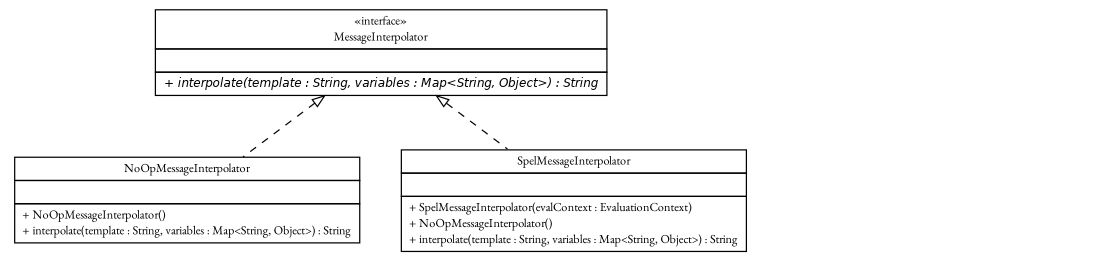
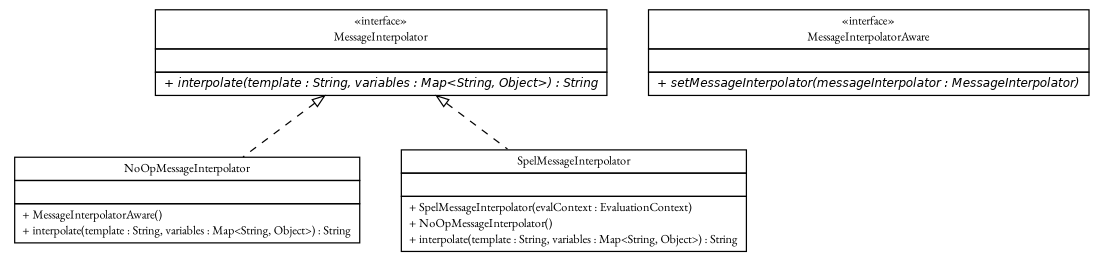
none -> (869, 53)
(94, 215) -> (92, 215)
